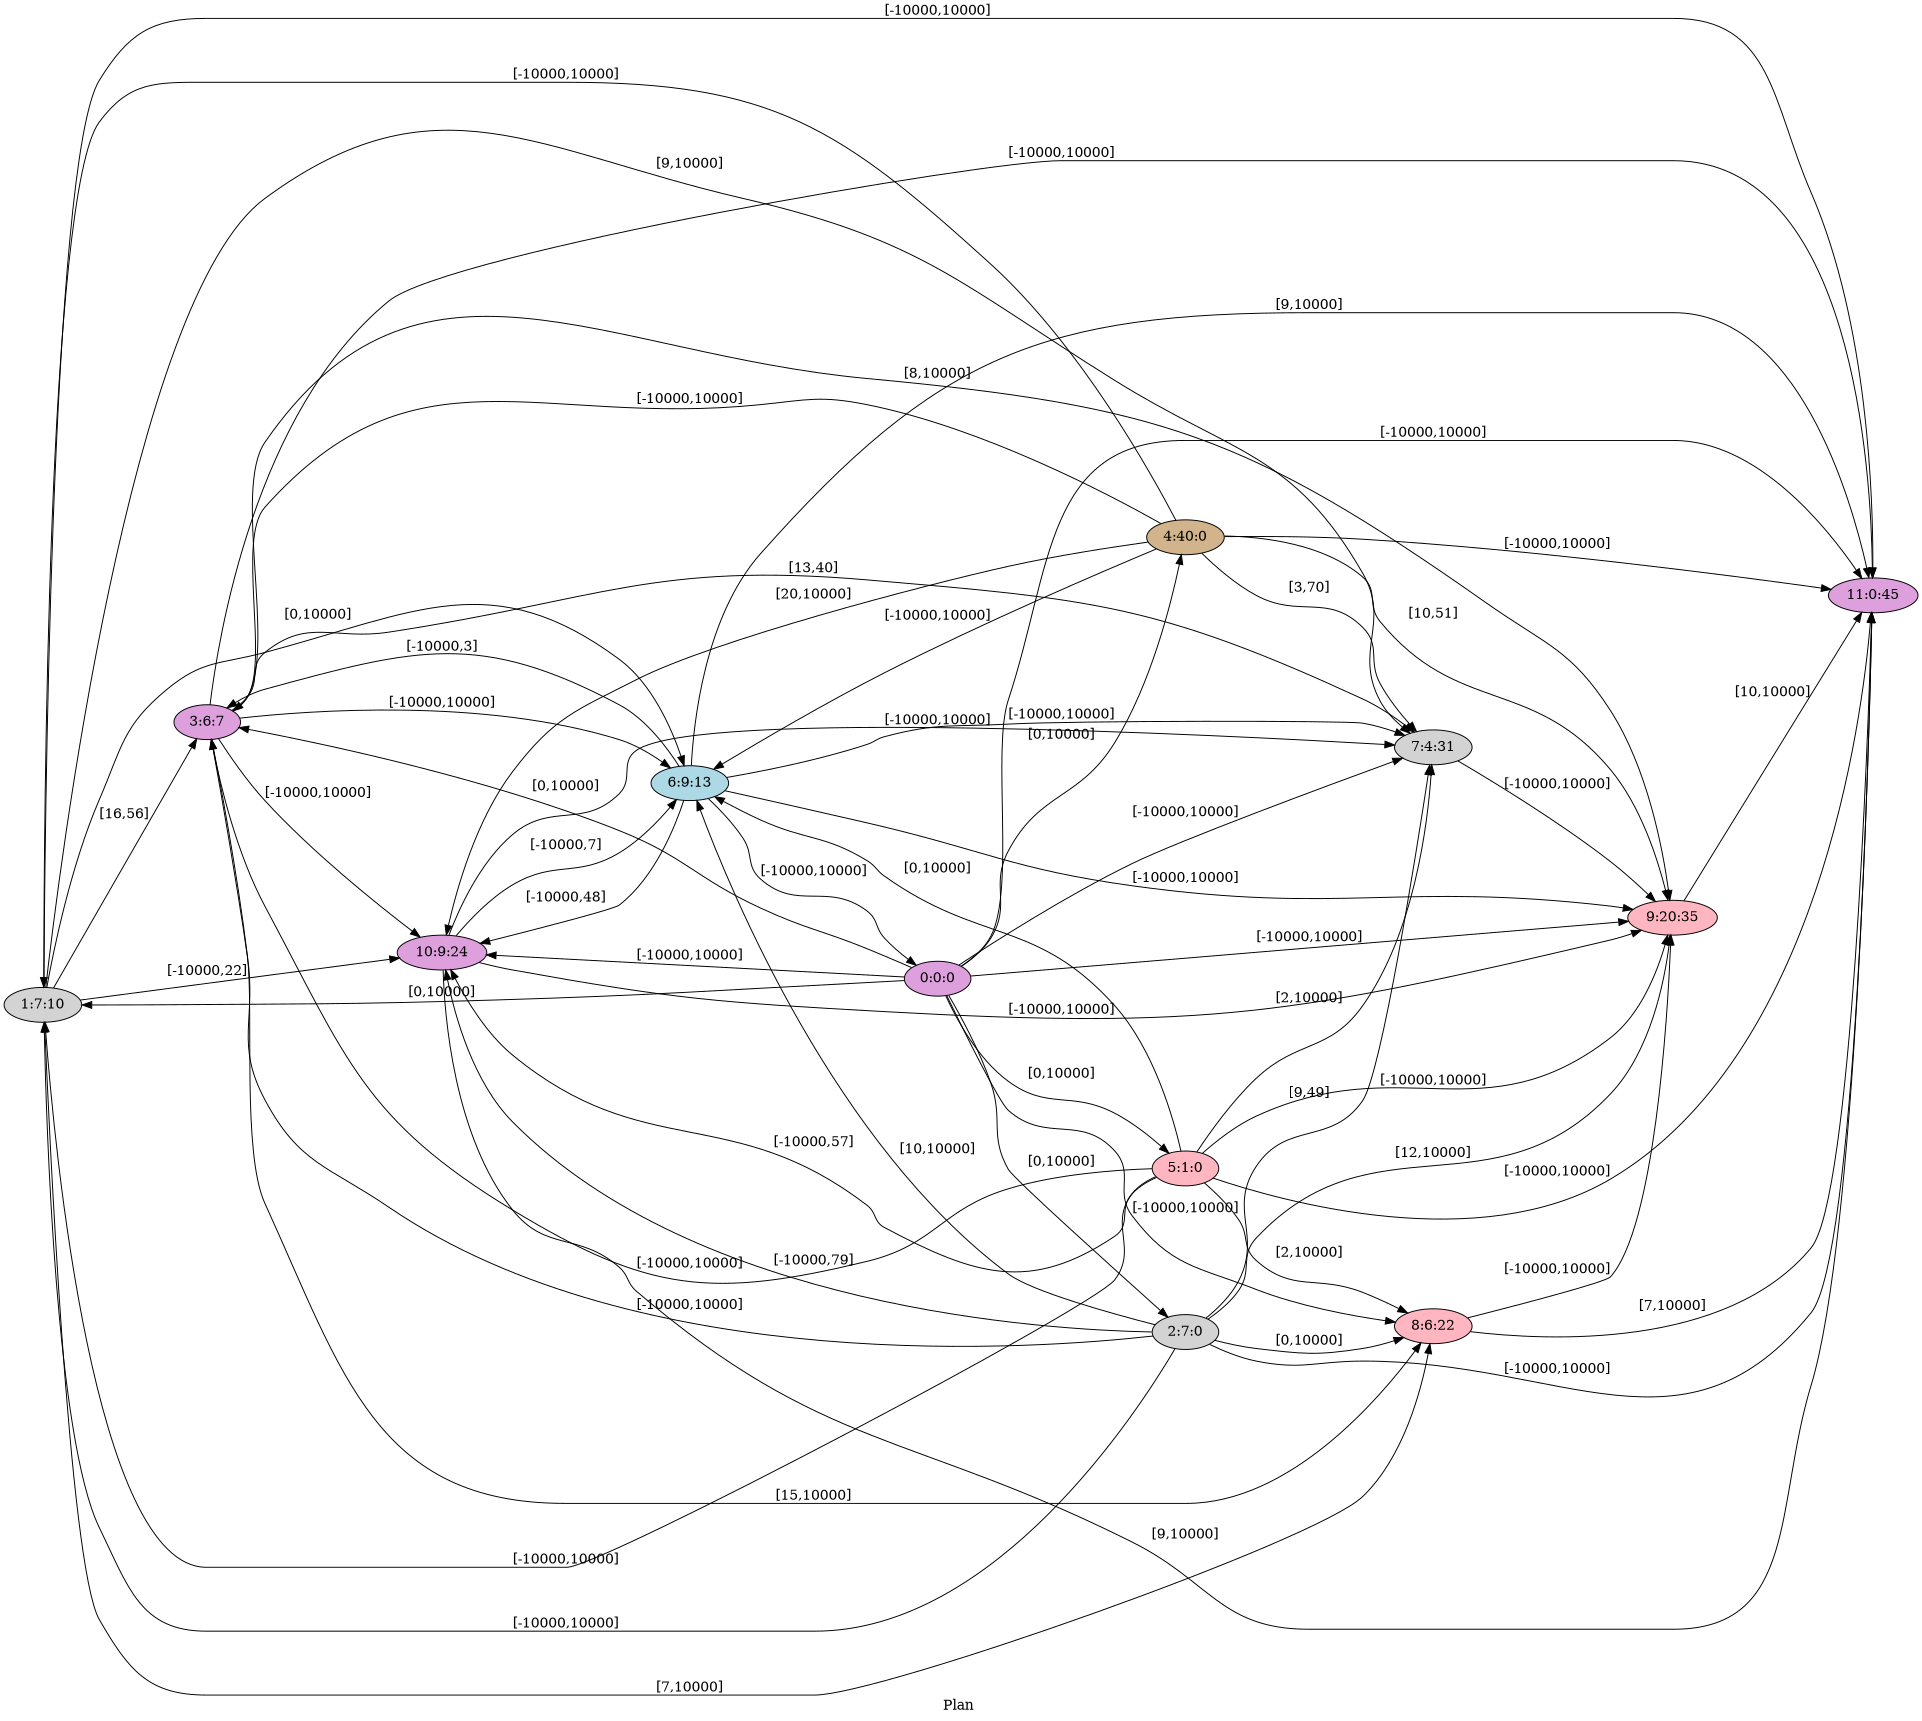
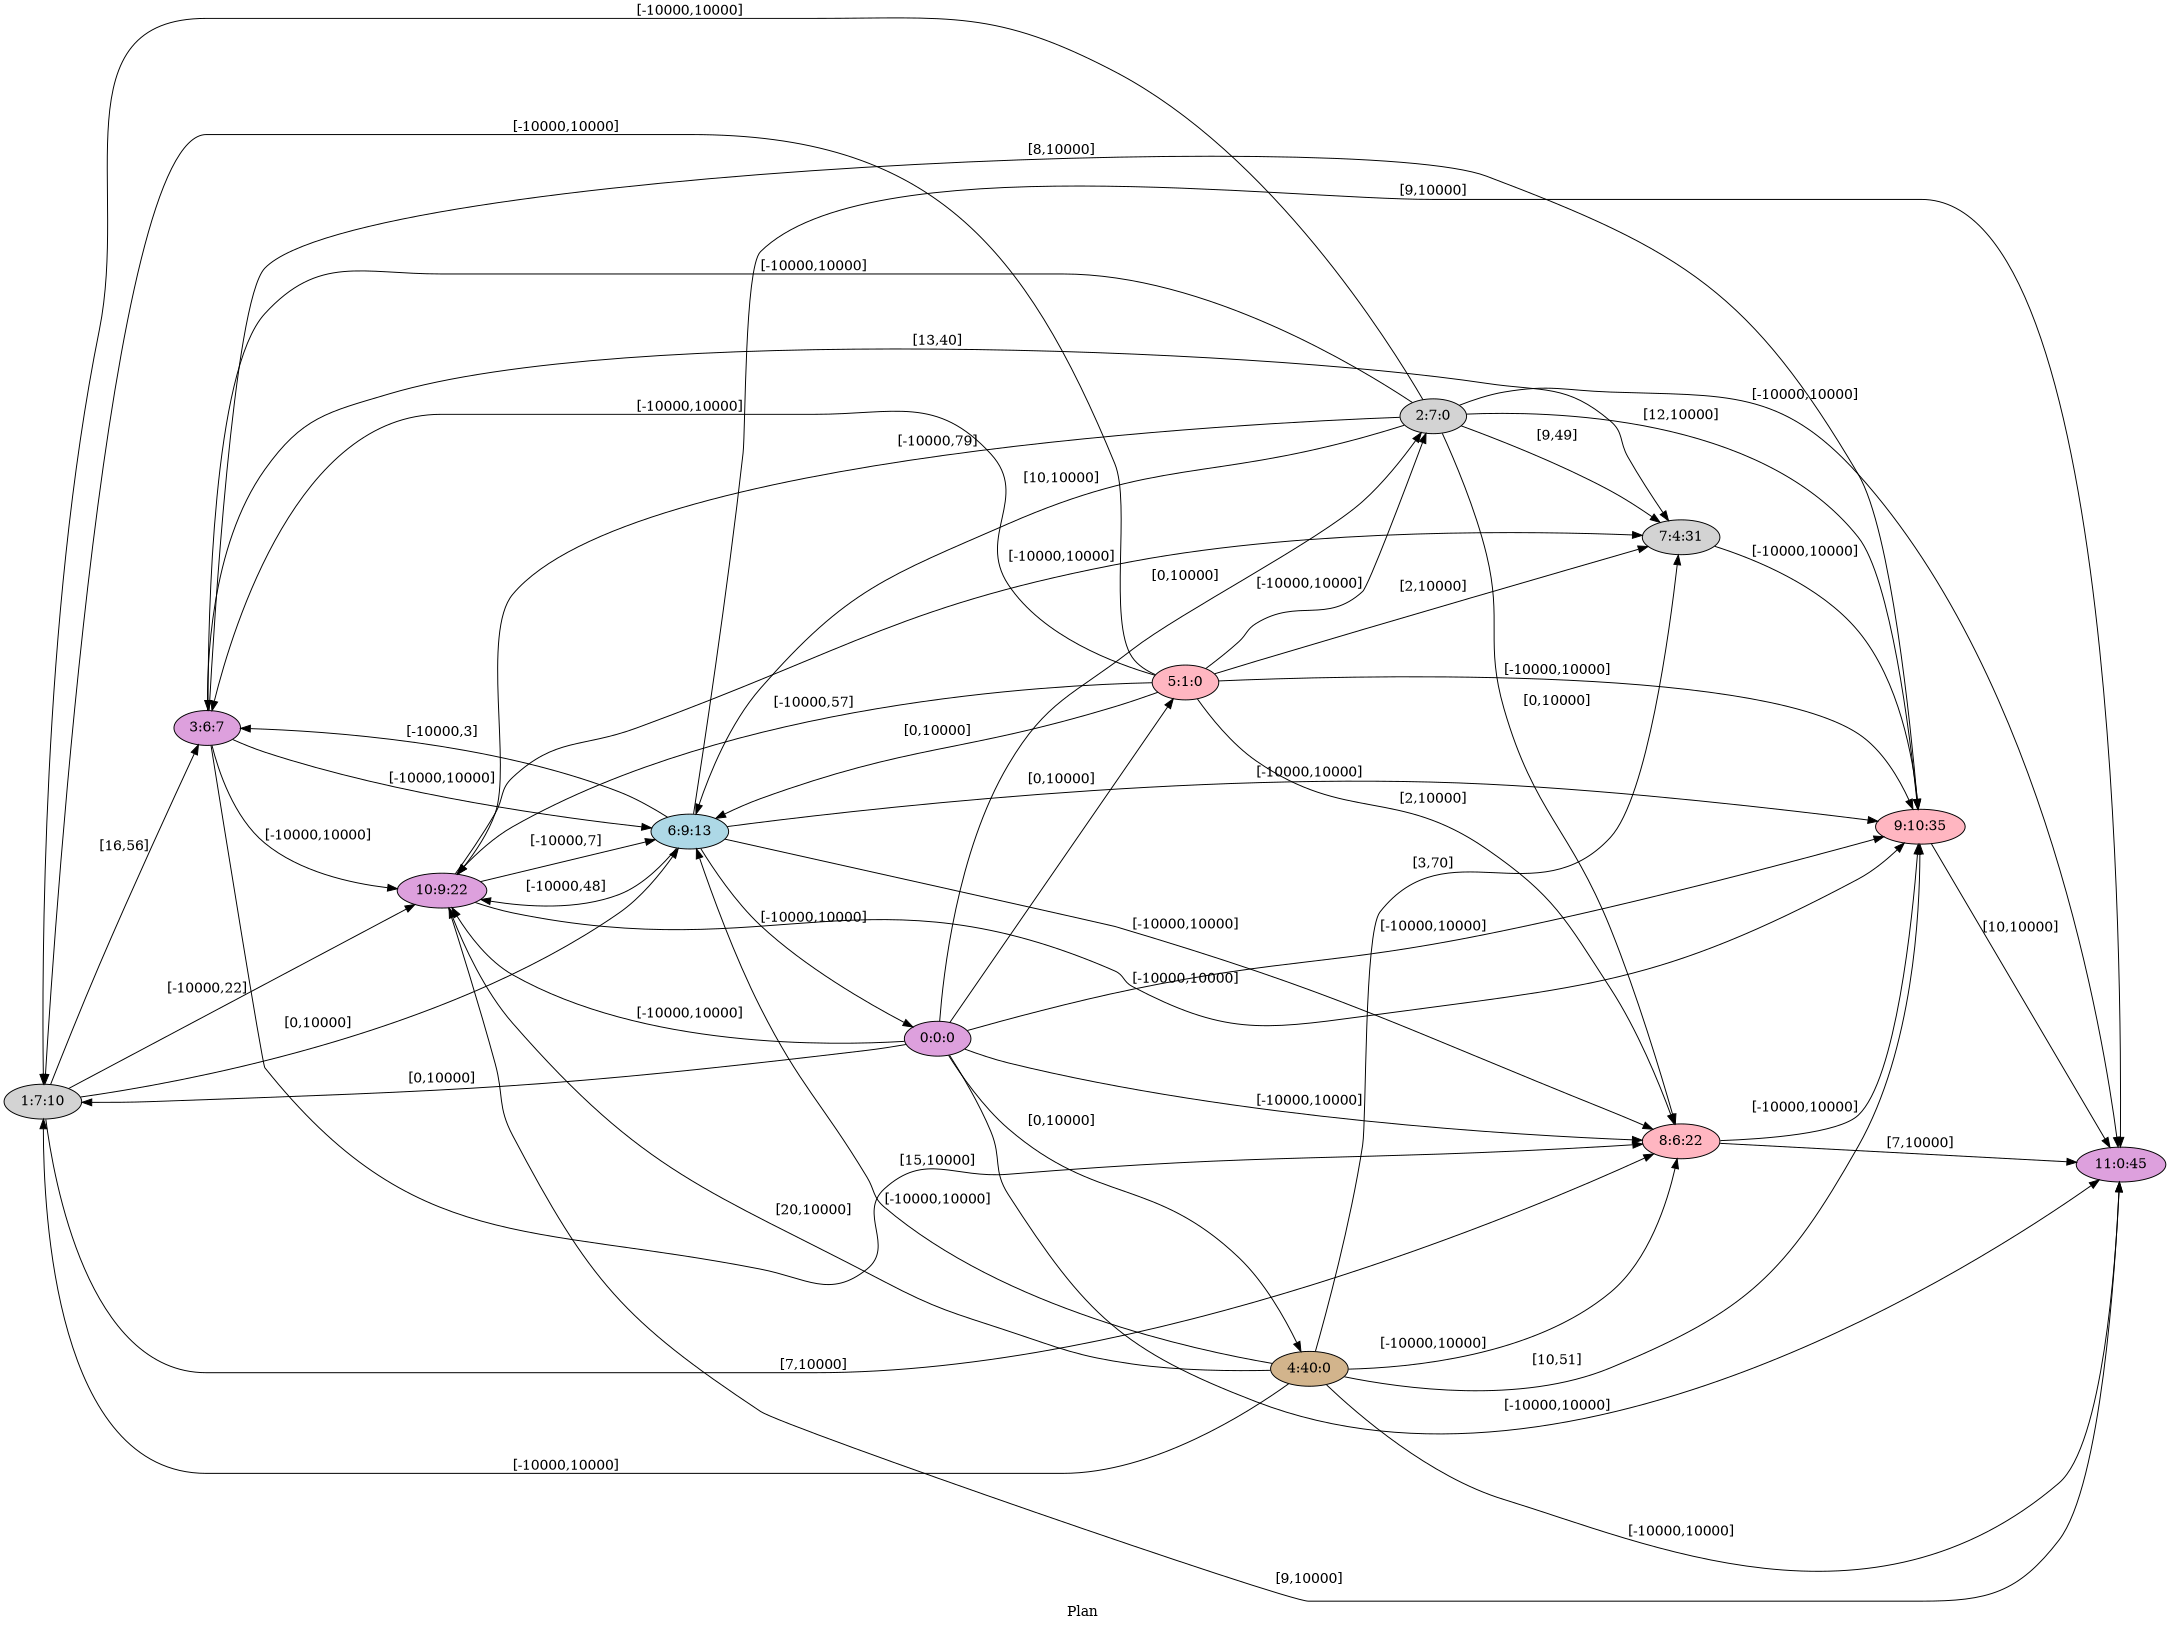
(731, 18) -> none
(536, 142) -> none
(1045, 162) -> none
(608, 407) -> (1553, 1328)
(1058, 723) -> (1194, 951)
(591, 820) -> none
(1168, 848) -> none
(1673, 918) -> (1920, 827)
(442, 953) -> (442, 891)
(1696, 1105) -> (1354, 598)
